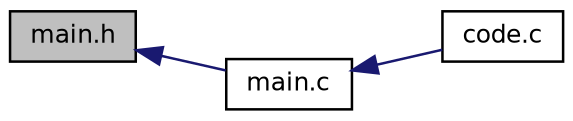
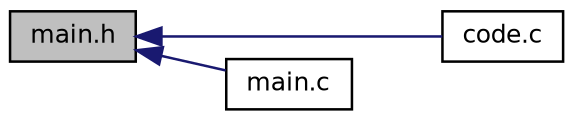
(410, 57) -> (302, 36)
